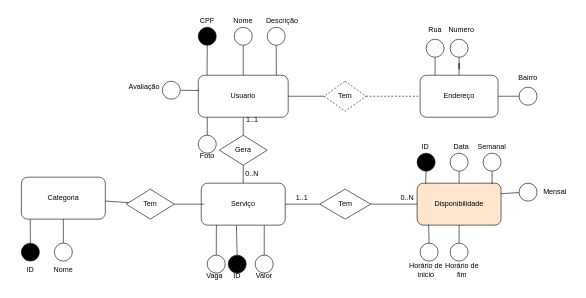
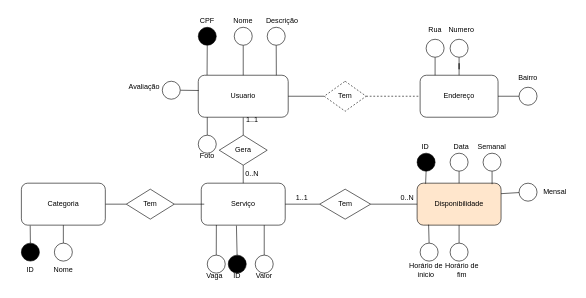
(63, 198) -> (63, 204)
